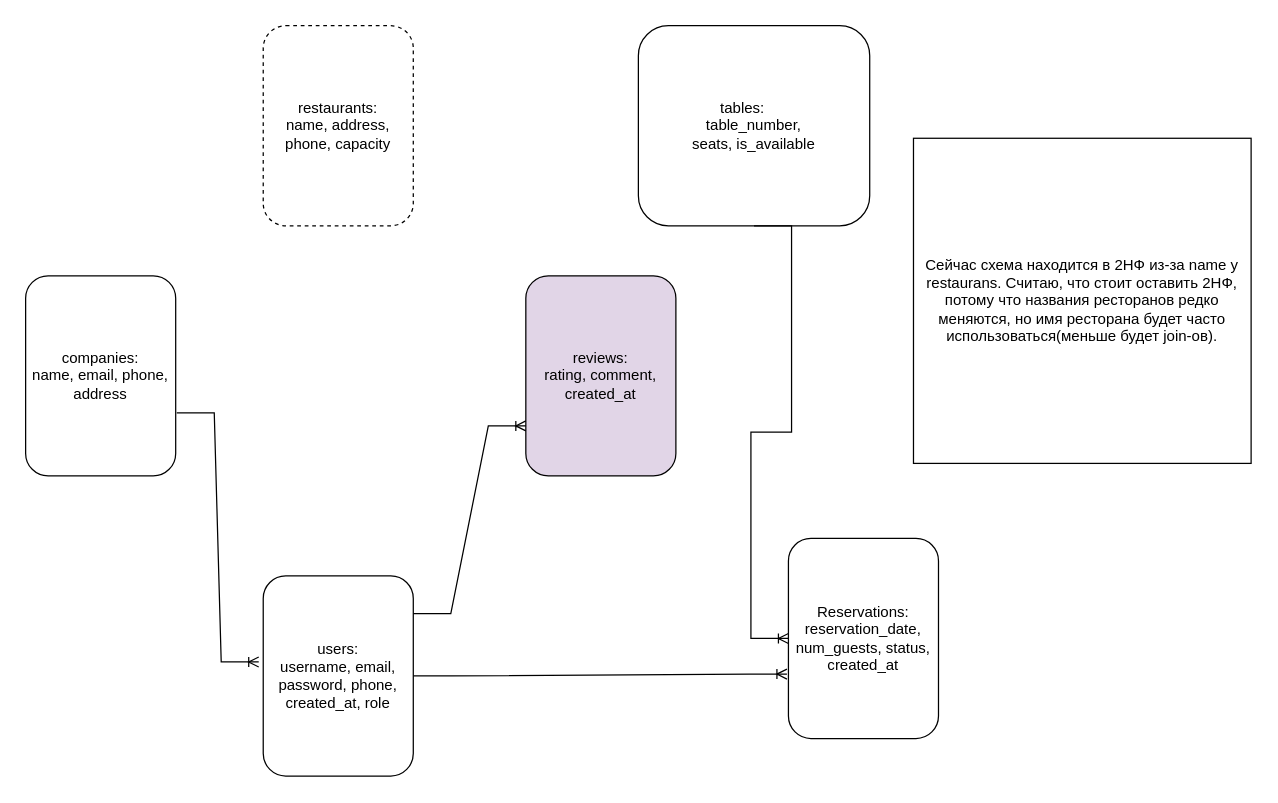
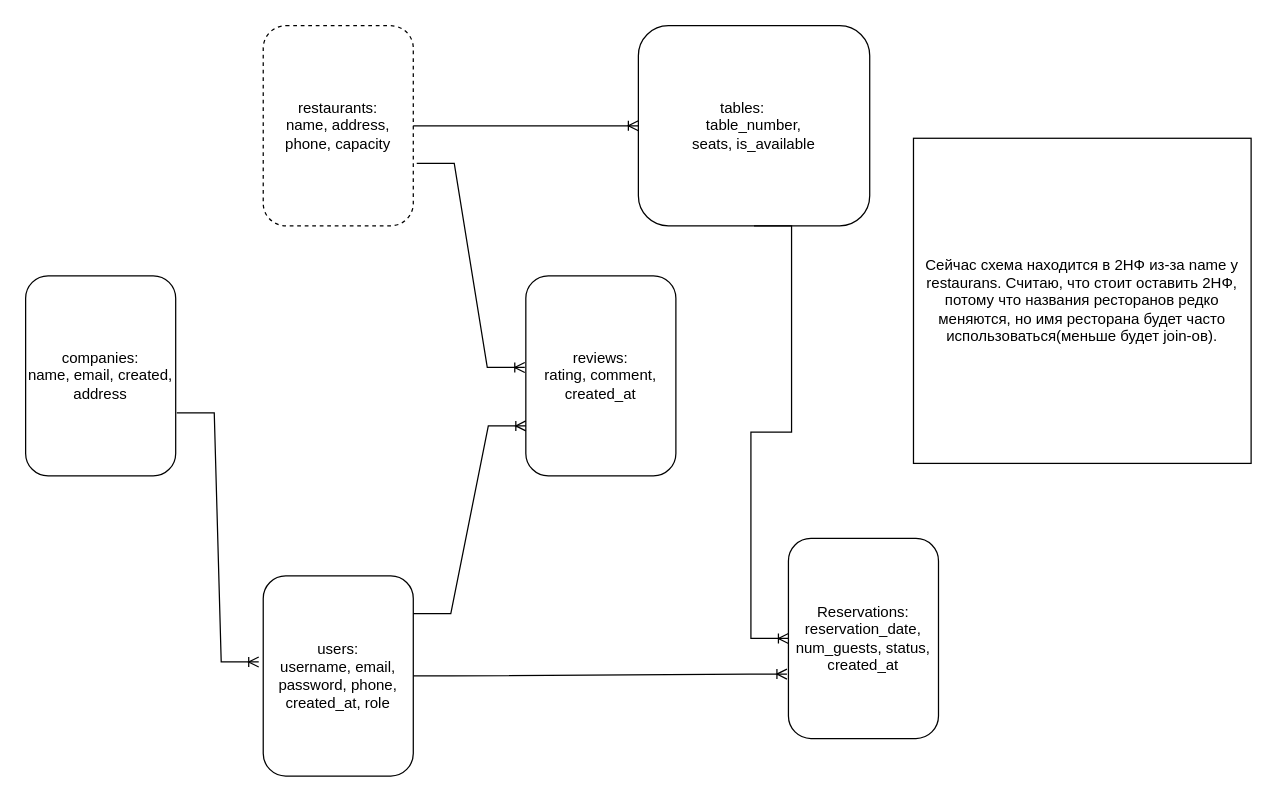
none -> (526, 126)
none -> (471, 265)
(101, 376) -> (101, 376)
(601, 376) -> (601, 376)
